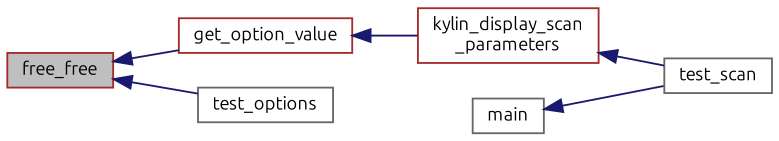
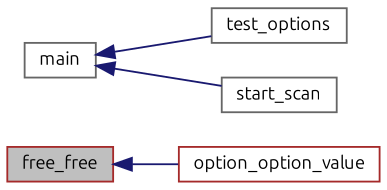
(266, 36) -> (279, 164)
(508, 36) -> none
(718, 76) -> (279, 95)
(165, 88) -> (163, 44)
